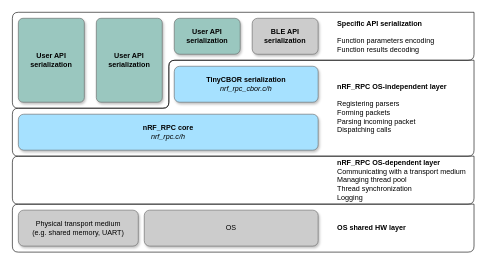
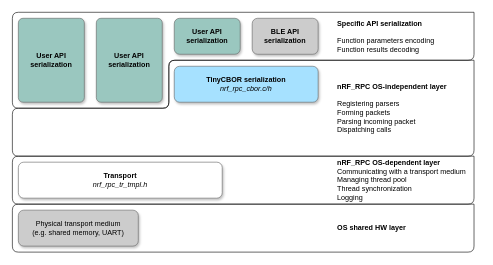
(168, 132) -> none
none -> (120, 180)
(231, 228) -> none
